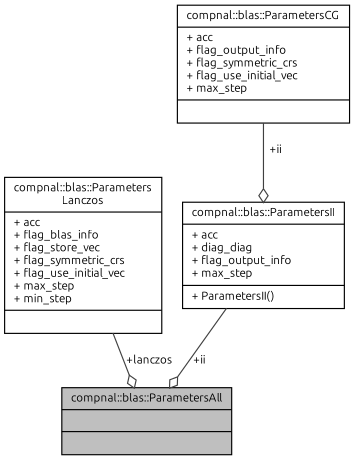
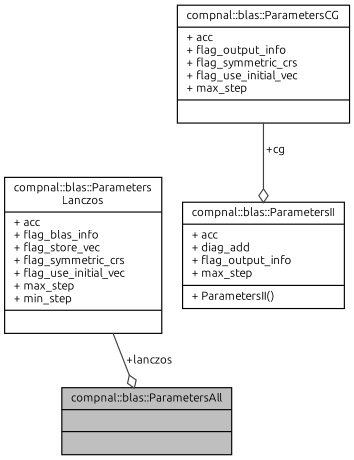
(274, 150) -> (274, 150)
(222, 248) -> (221, 248)
(202, 342) -> none
